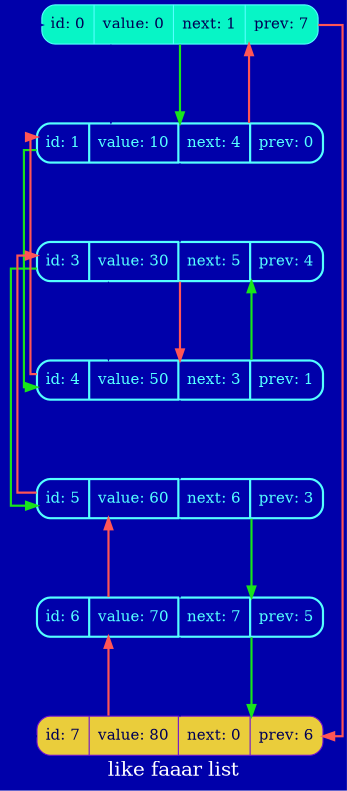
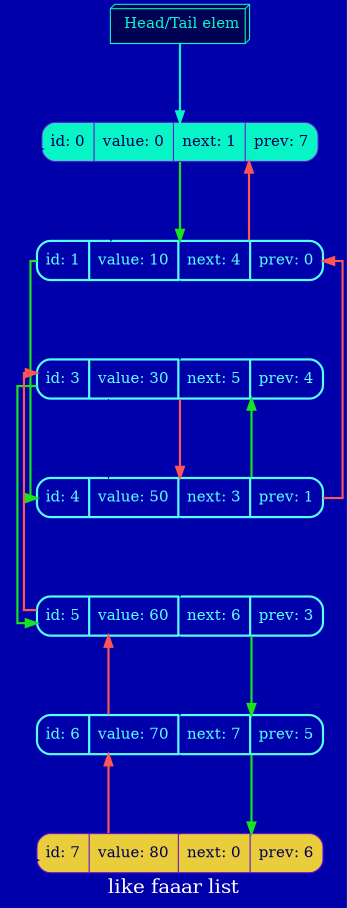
(180, 24) -> (180, 142)
none -> (180, 24)
(343, 373) -> (4, 490)
